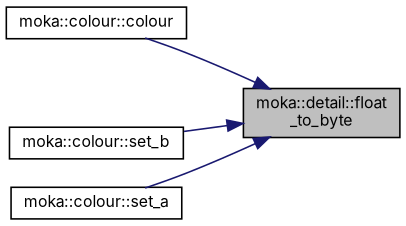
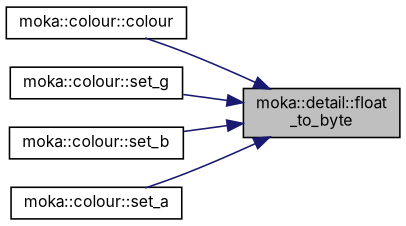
none -> (96, 83)
